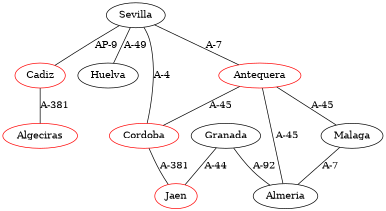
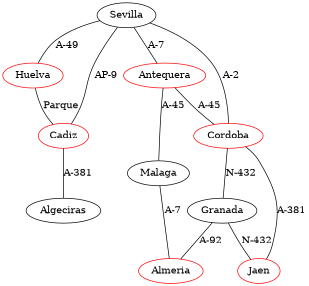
(108, 76) -> (33, 76)
(162, 76) -> (231, 76)
none -> (42, 108)
(40, 136) -> (63, 211)
(273, 136) -> none
(216, 166) -> (257, 241)
none -> (225, 173)
(286, 196) -> (171, 271)
